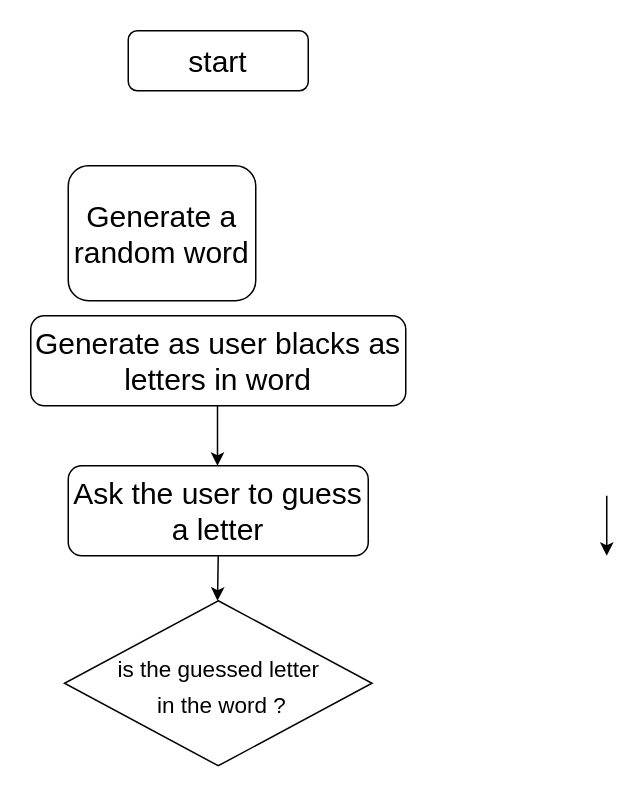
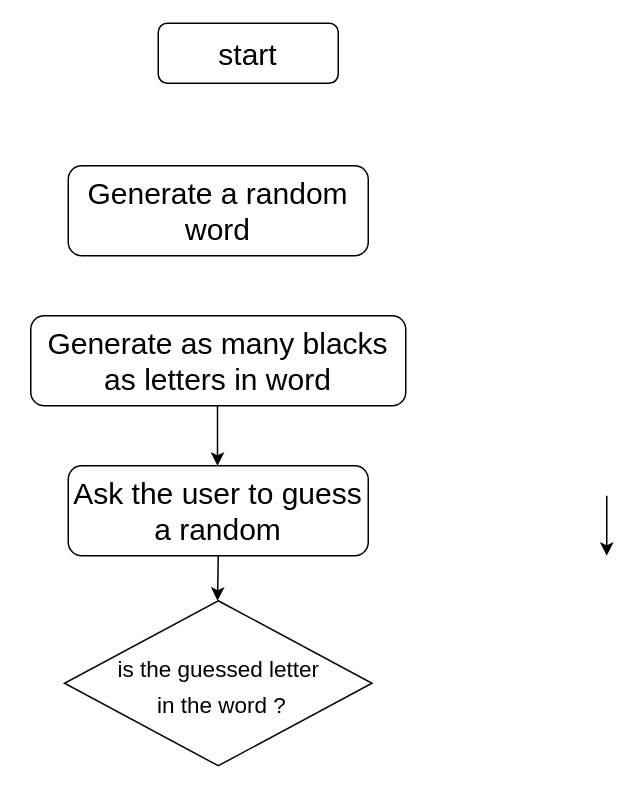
(218, 61) -> (248, 53)
(162, 233) -> (218, 211)
(218, 361) -> (218, 361)
(218, 511) -> (218, 511)
